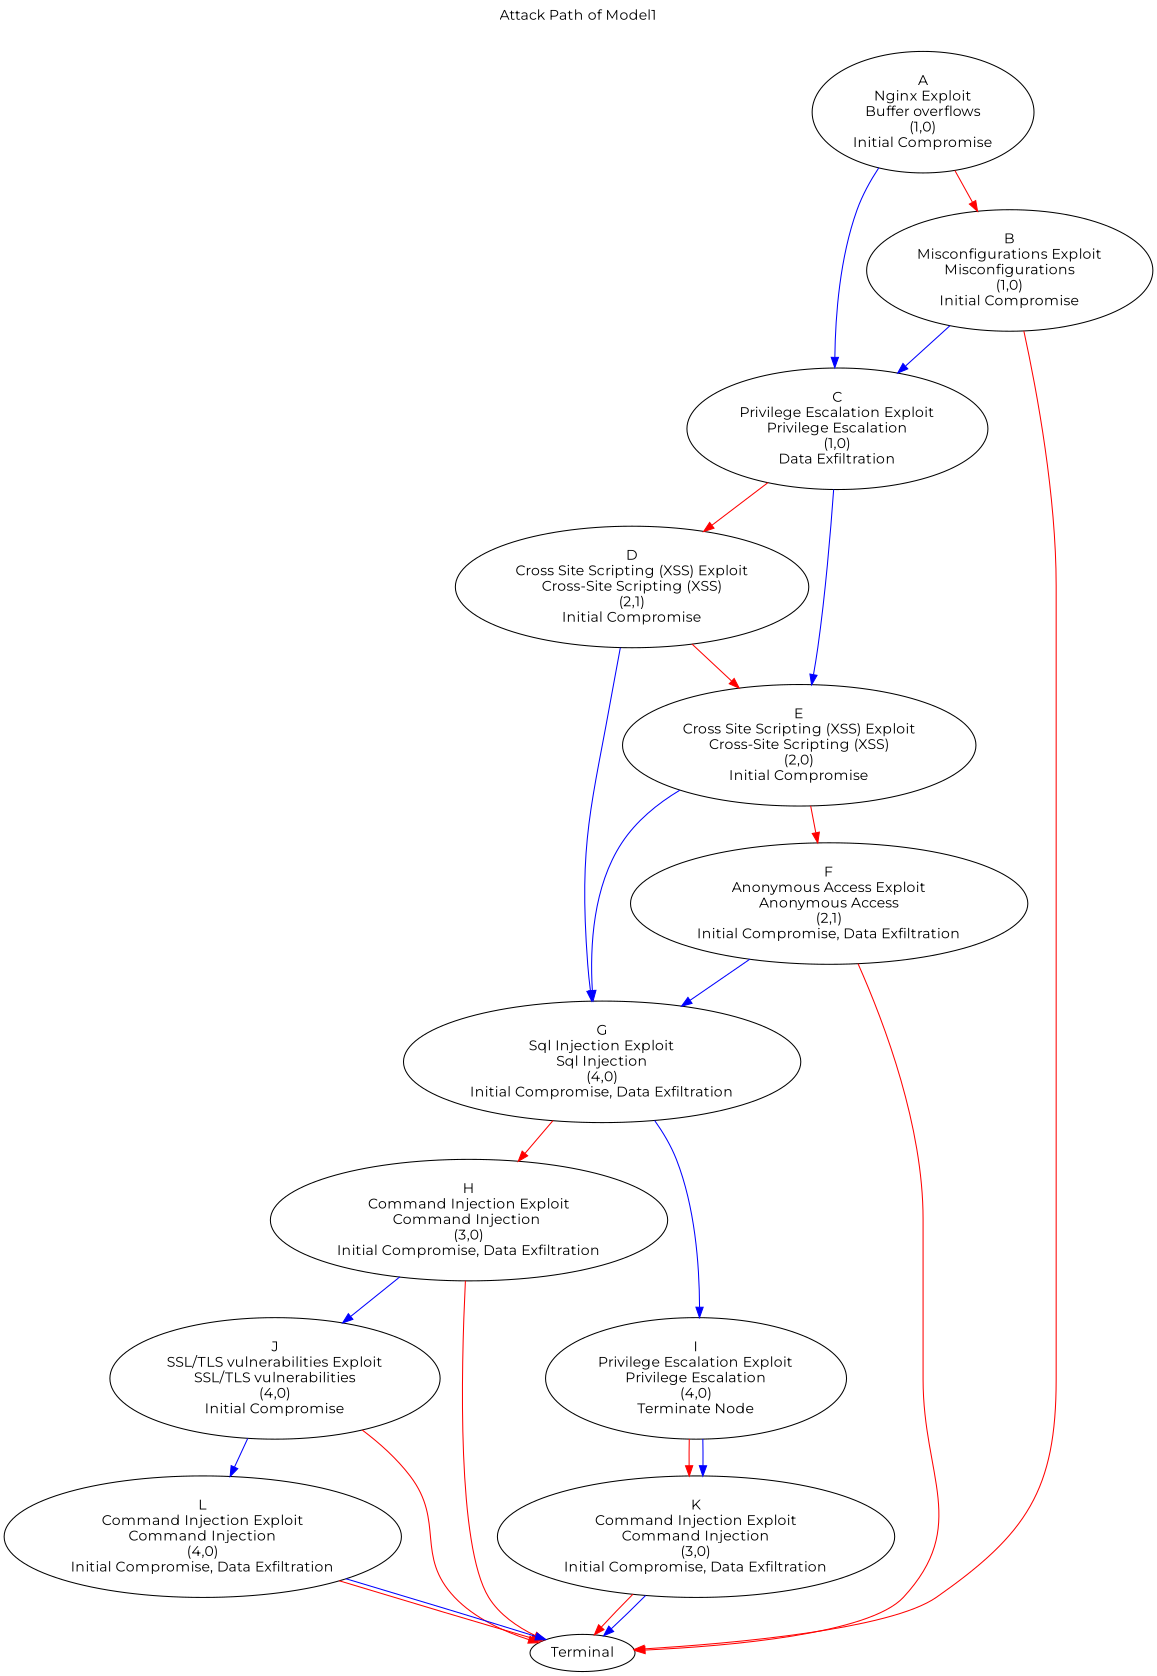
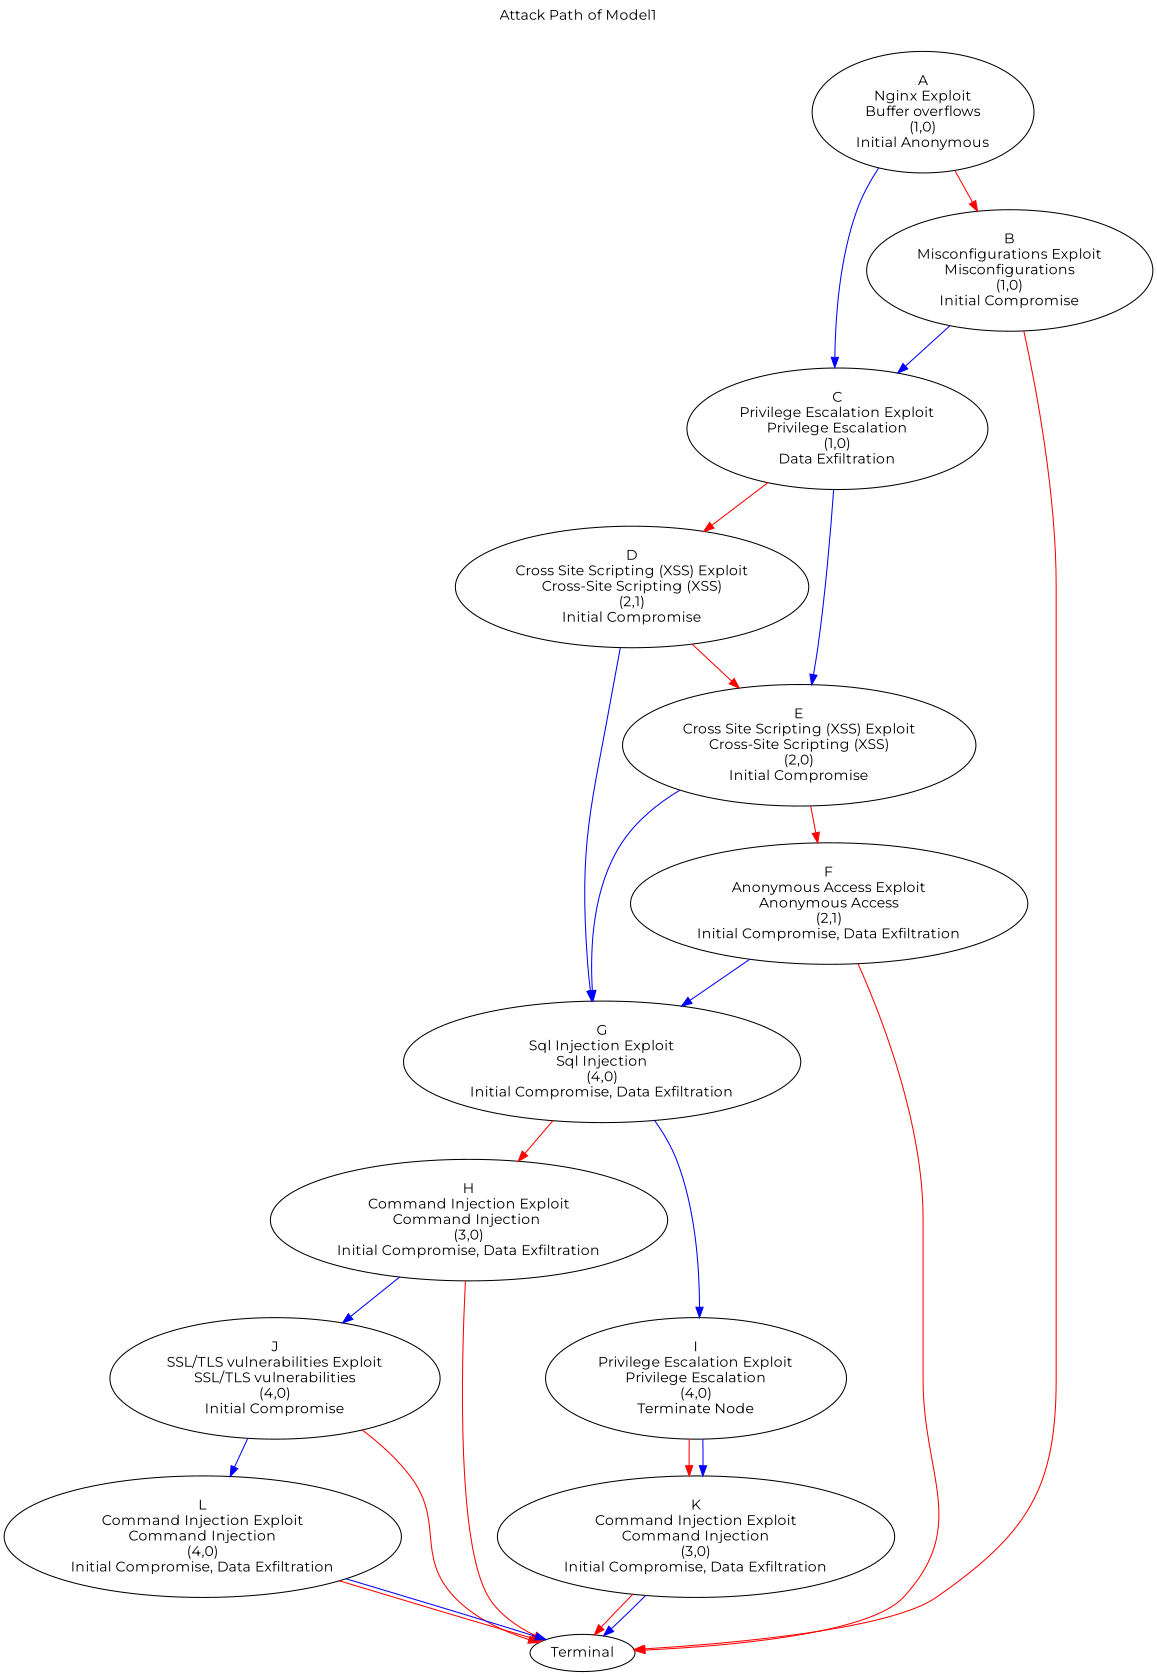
(923, 112) -> (923, 112)
